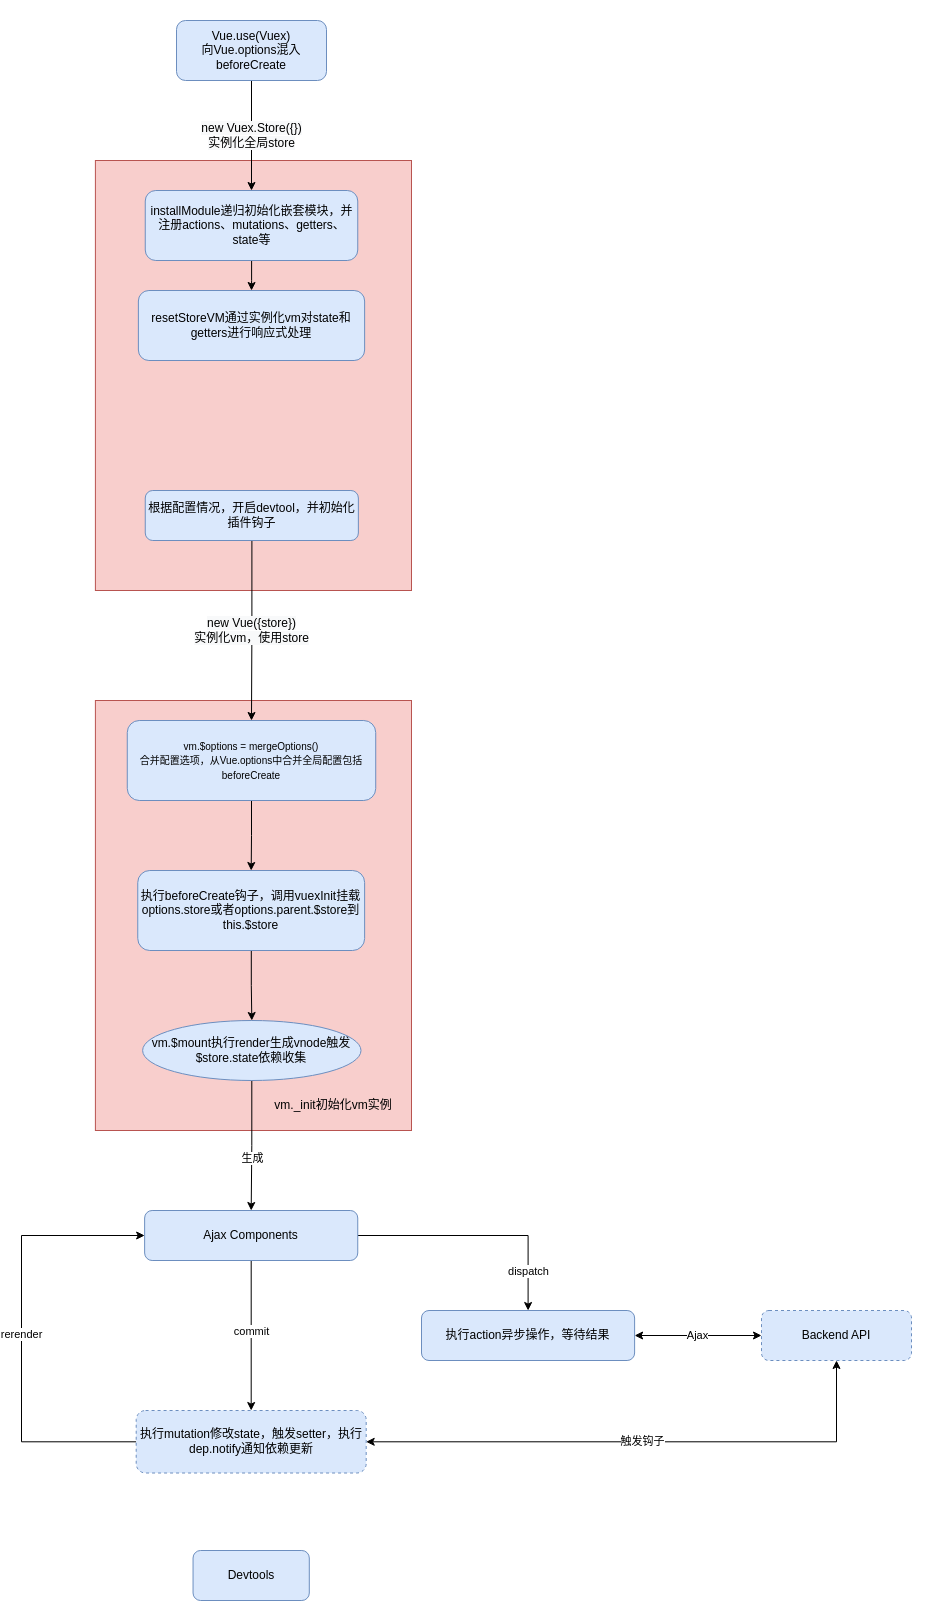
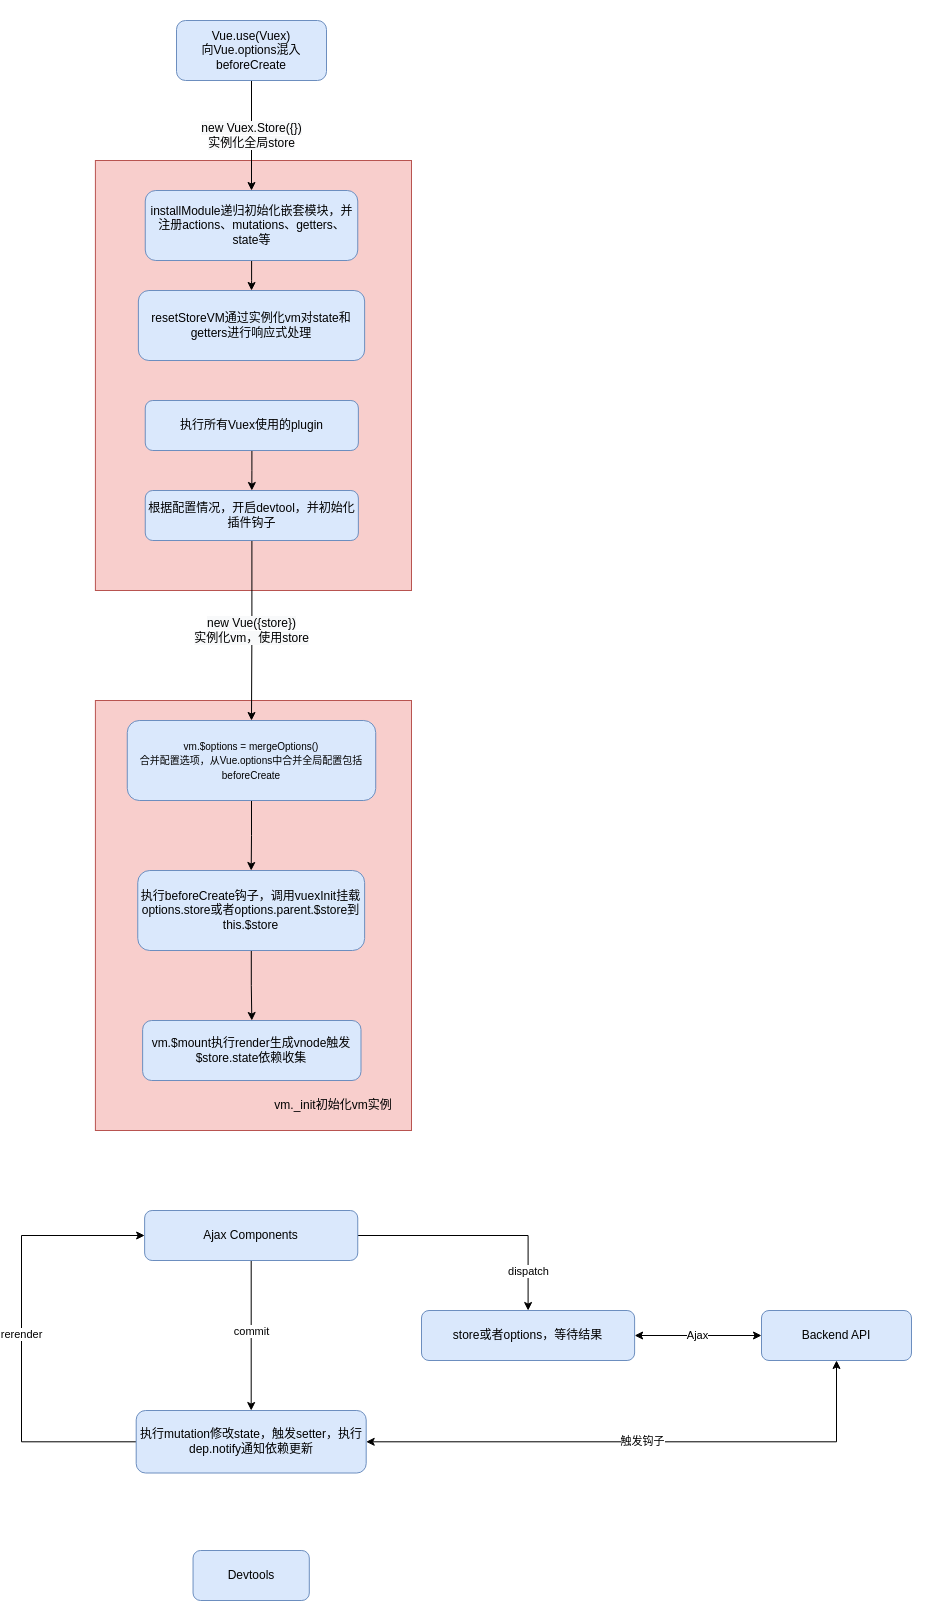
none -> (252, 426)
none -> (252, 467)
(252, 1051) -> (252, 1051)
(252, 1142) -> none
(528, 1336) -> (528, 1336)
(837, 1336) -> (837, 1336)
(251, 1442) -> (251, 1442)
